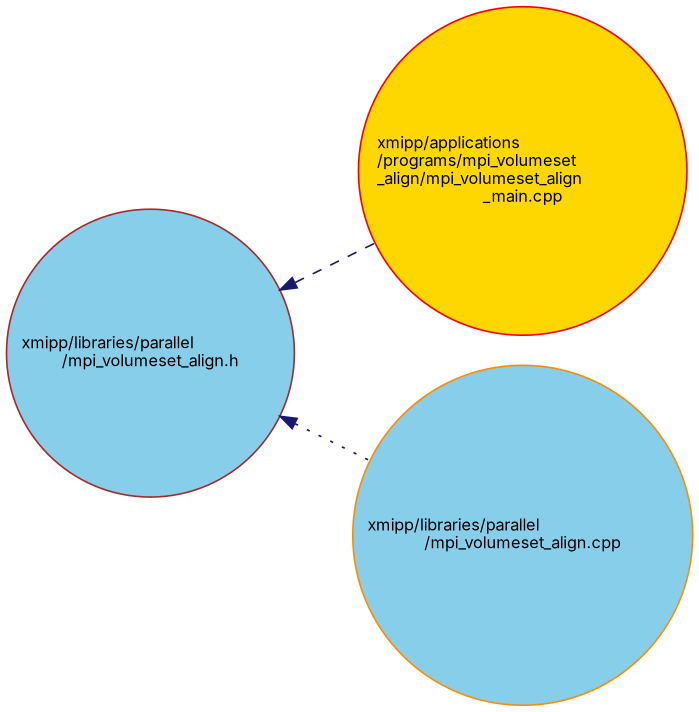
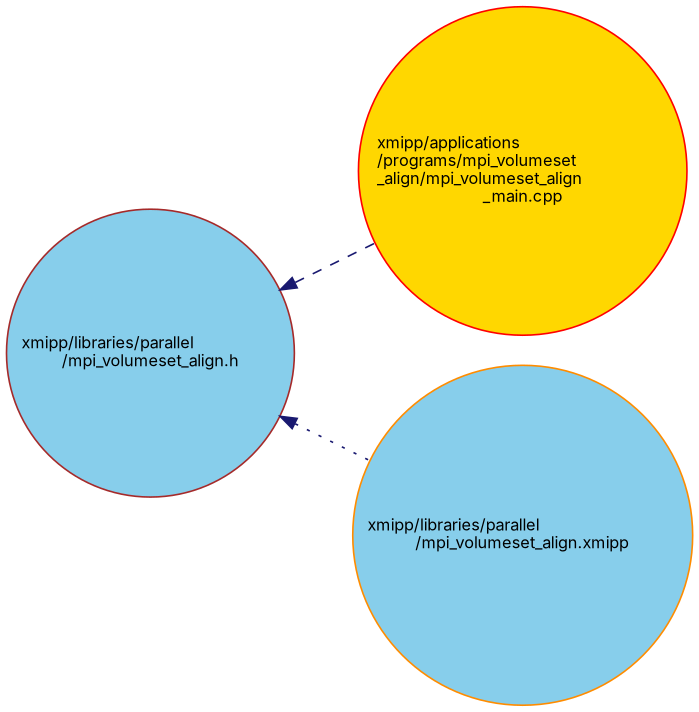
(523, 535) -> (523, 535)
